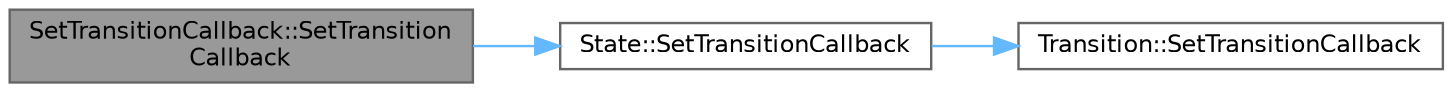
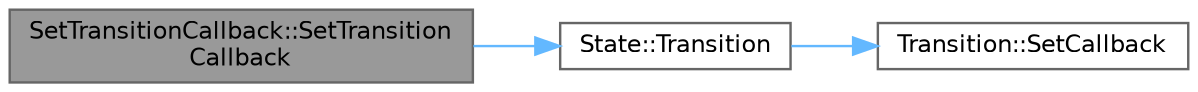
(746, 46) -> (675, 46)
(1231, 46) -> (1033, 46)
